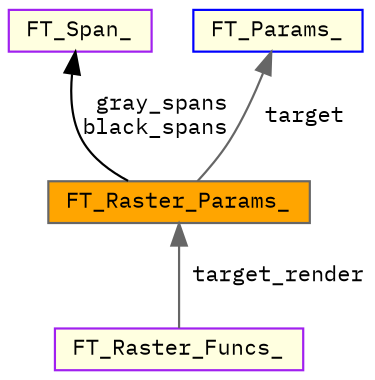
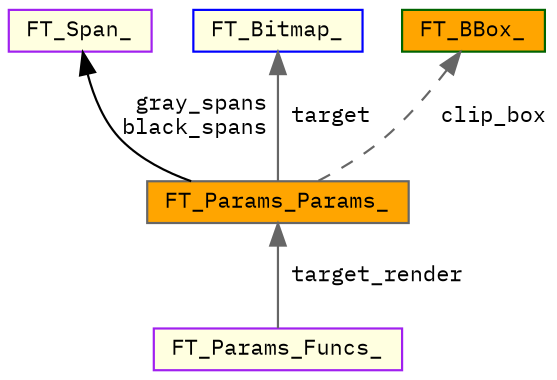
(278, 31) -> (278, 31)
none -> (474, 31)
(179, 202) -> (278, 202)
(179, 349) -> (278, 349)
